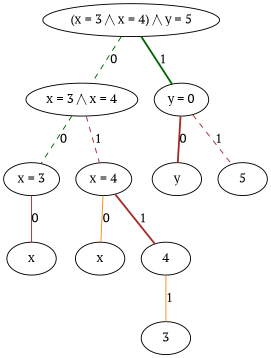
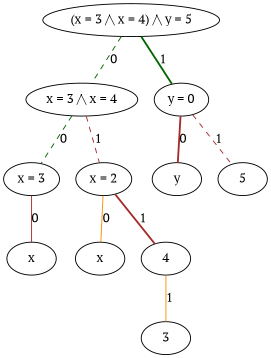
(104, 179) -> (104, 179)
